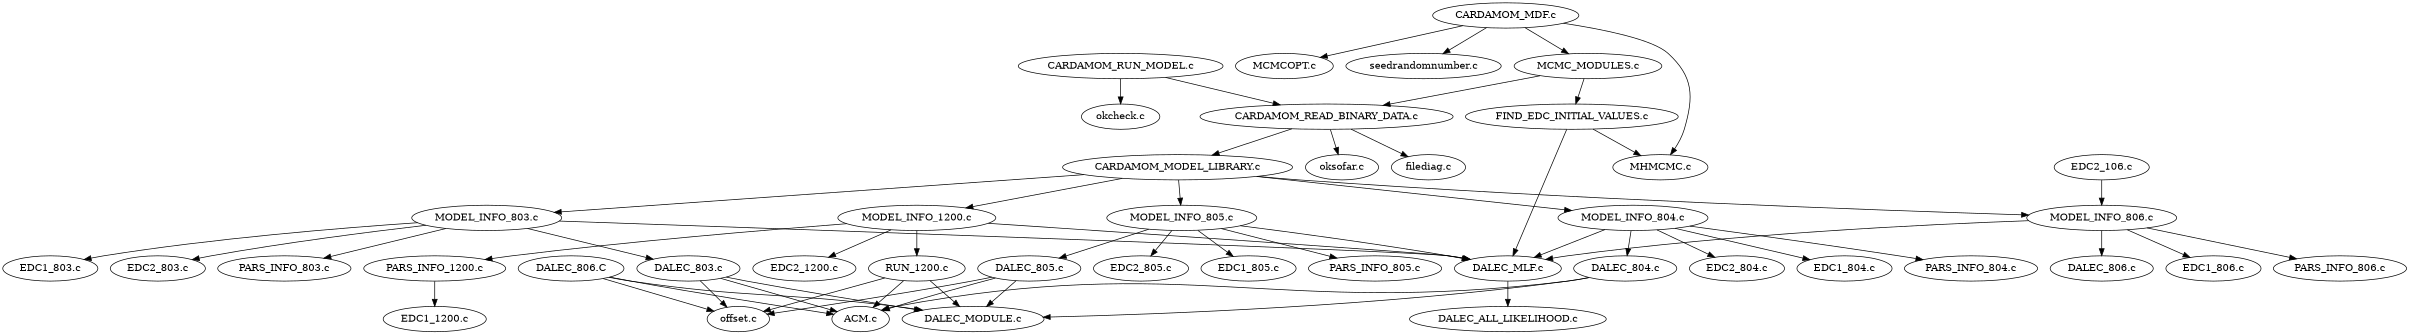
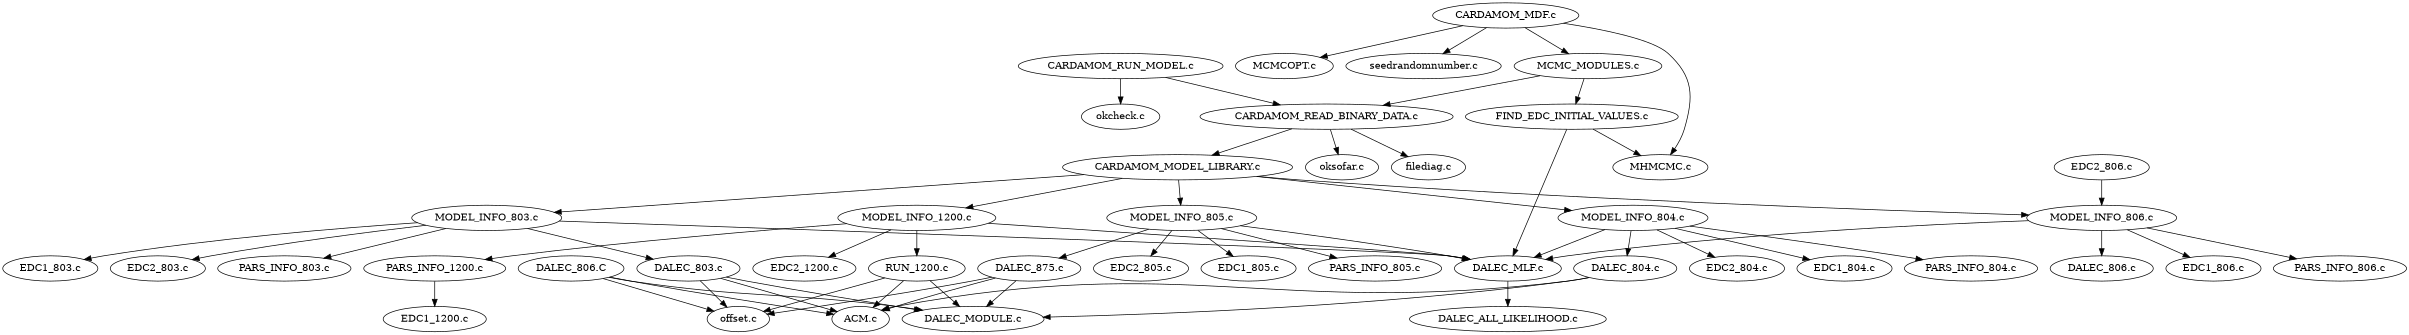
(2102, 167) -> (2102, 167)
(1029, 268) -> (1029, 268)
